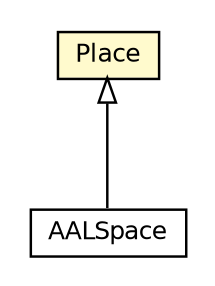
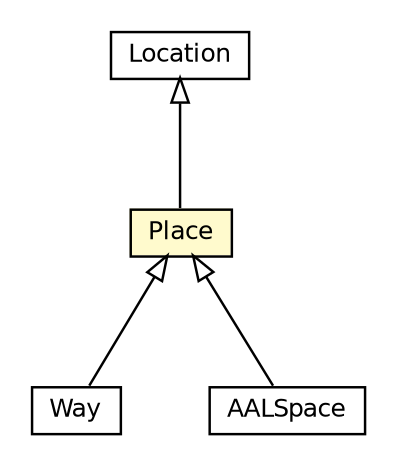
none -> (180, 54)
none -> (76, 409)
